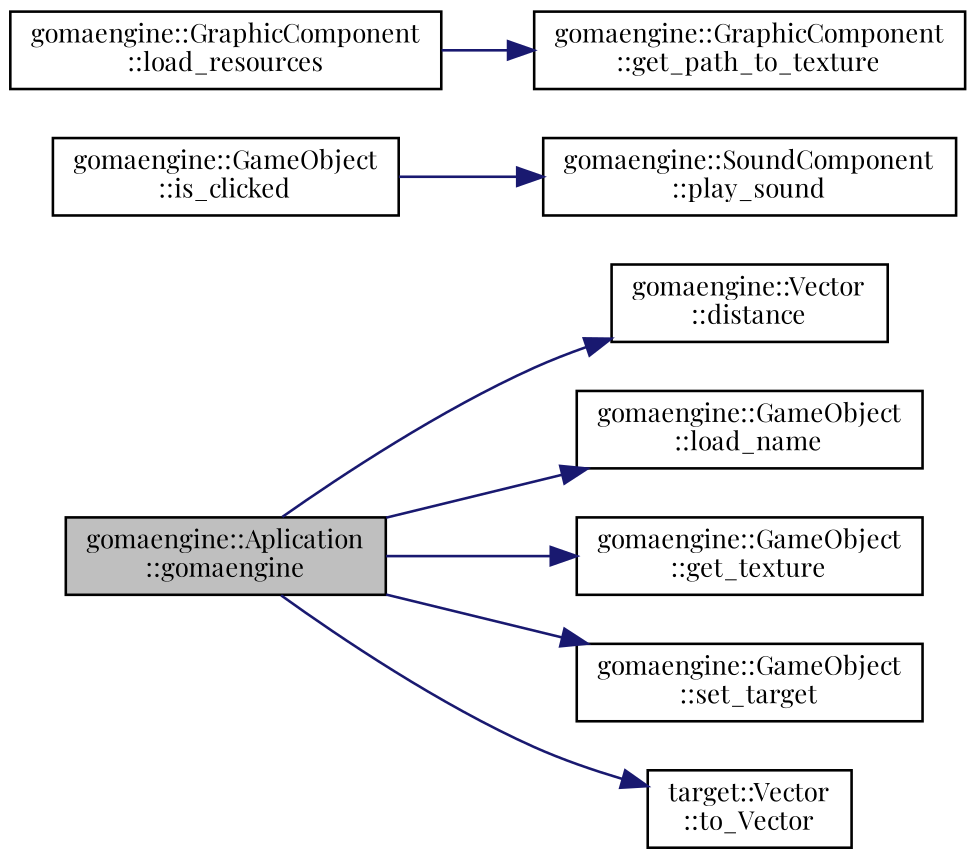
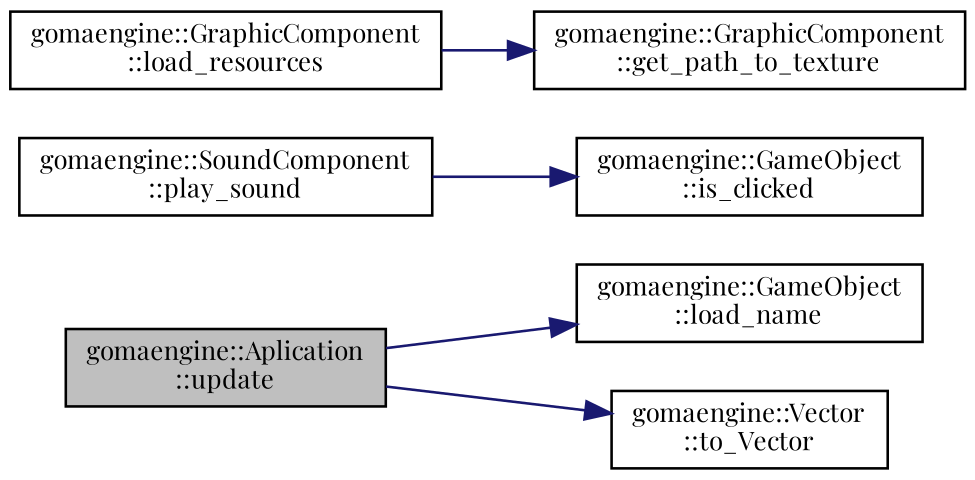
(458, 177) -> (491, 177)
(750, 303) -> none
(226, 556) -> (226, 368)
(750, 556) -> none
(750, 683) -> none
(750, 809) -> (750, 430)
